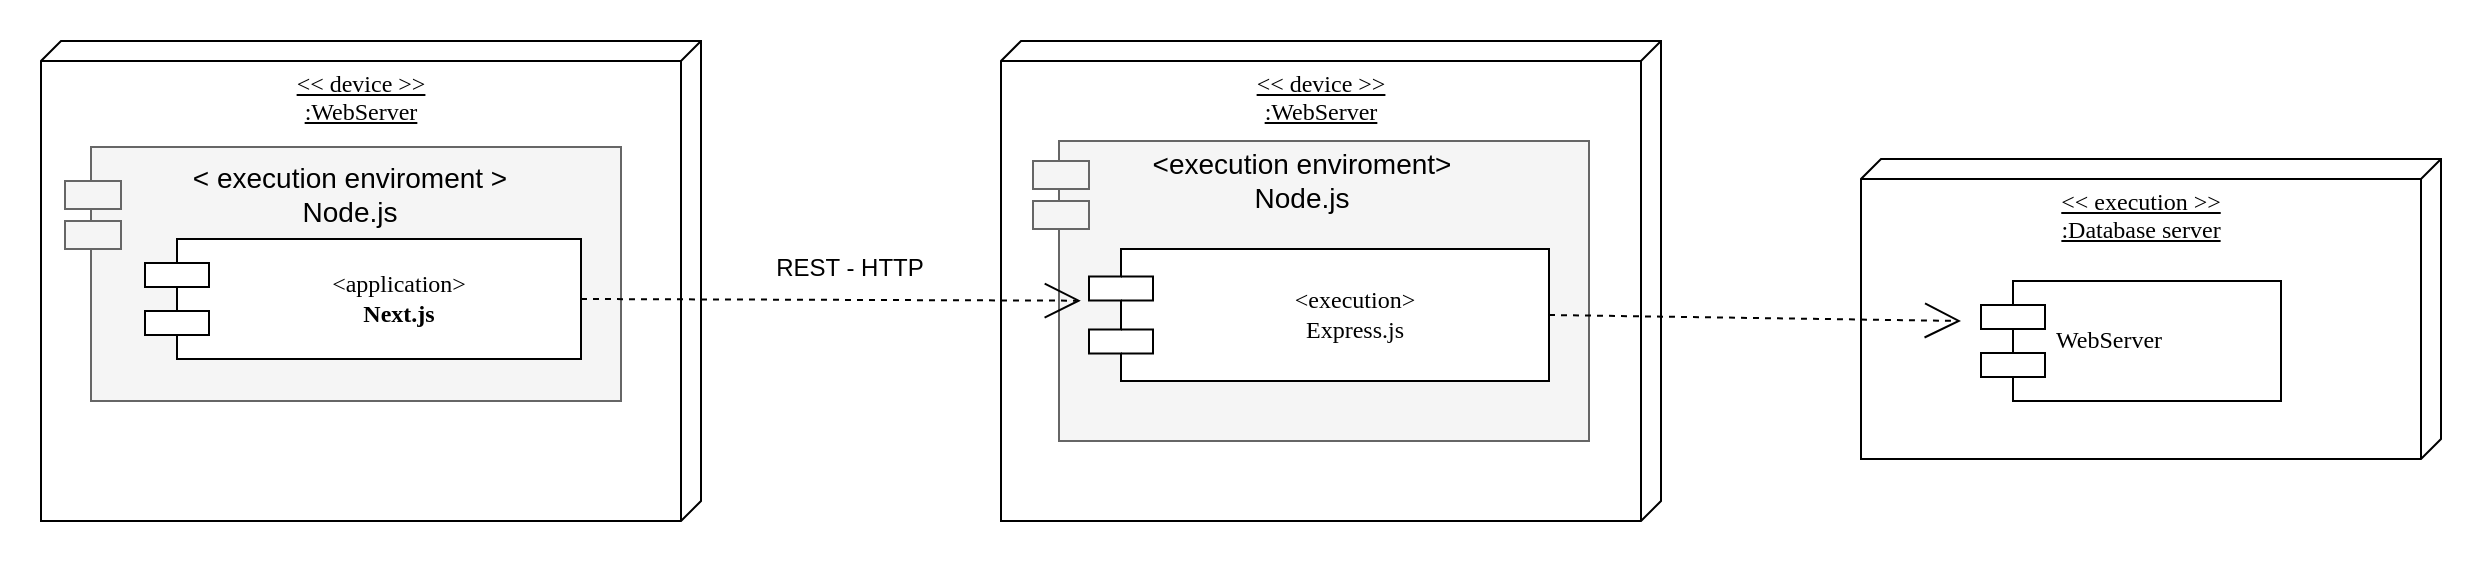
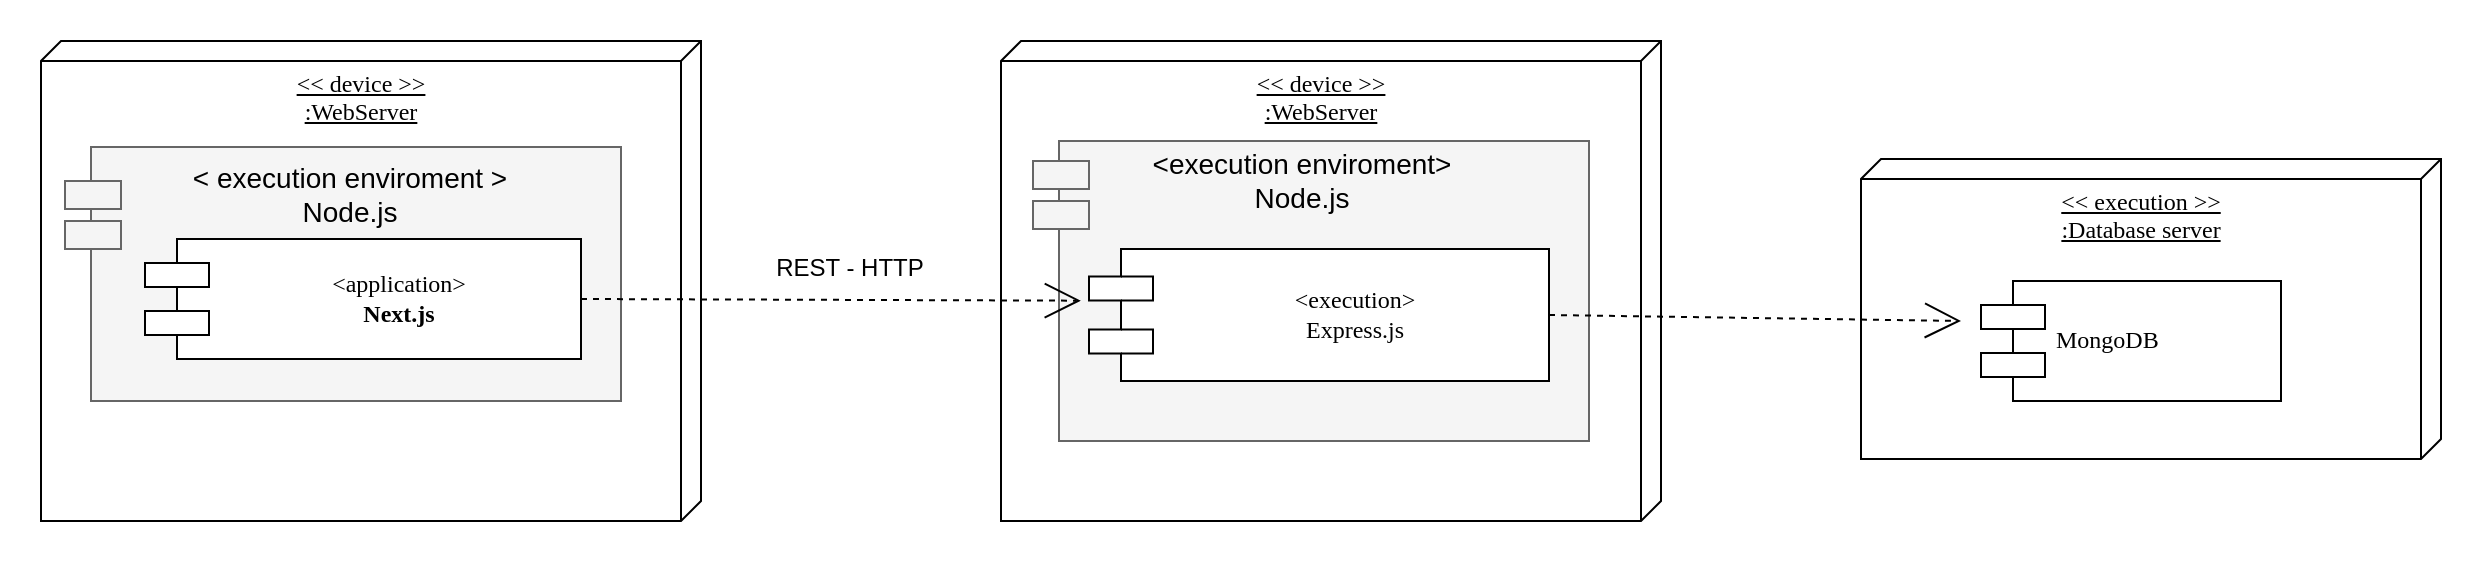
(2117, 341) -> (2104, 341)
